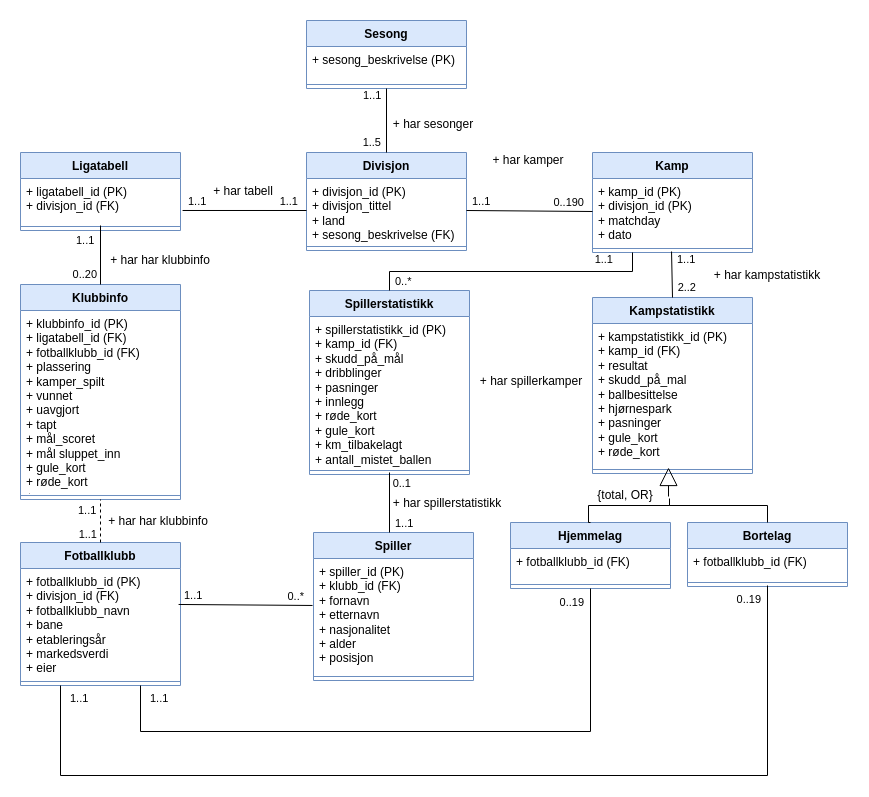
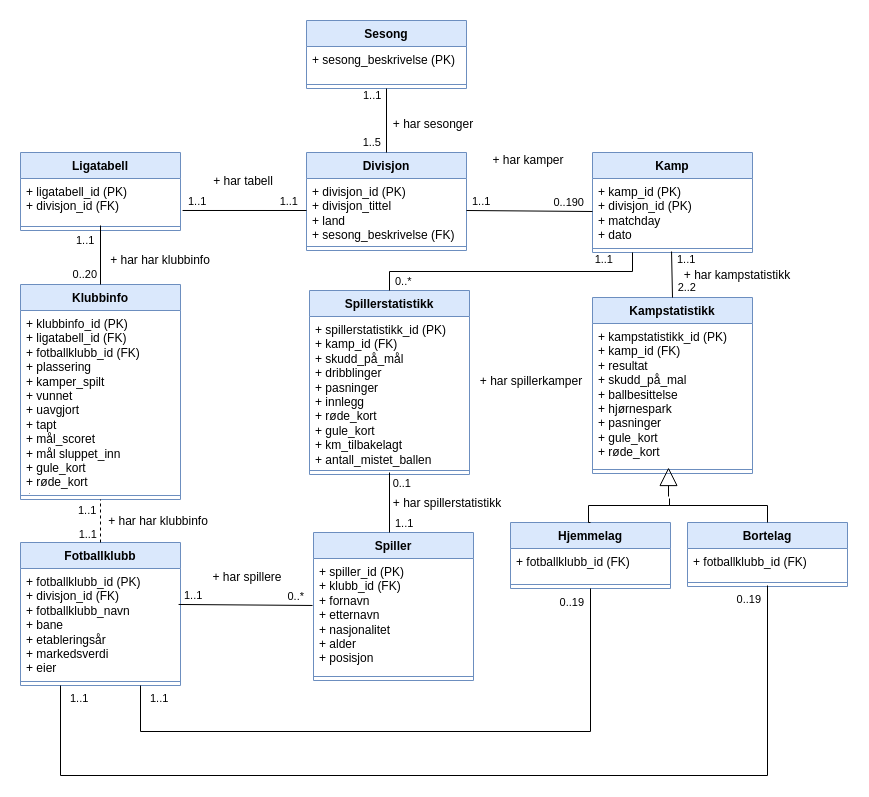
(244, 192) -> (244, 182)
(768, 276) -> (738, 276)
(626, 496) -> none
none -> (248, 578)
